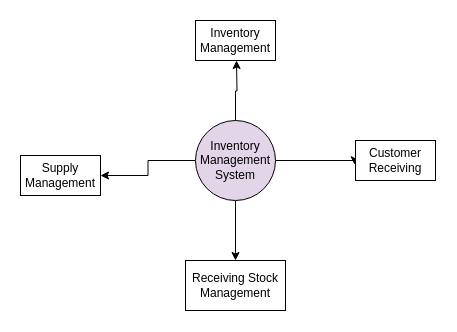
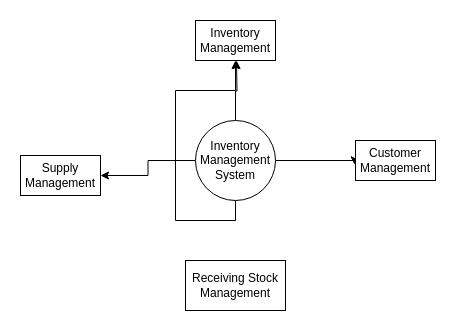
(236, 161) -> (236, 161)
(396, 161) -> (396, 161)
(236, 236) -> (176, 158)
